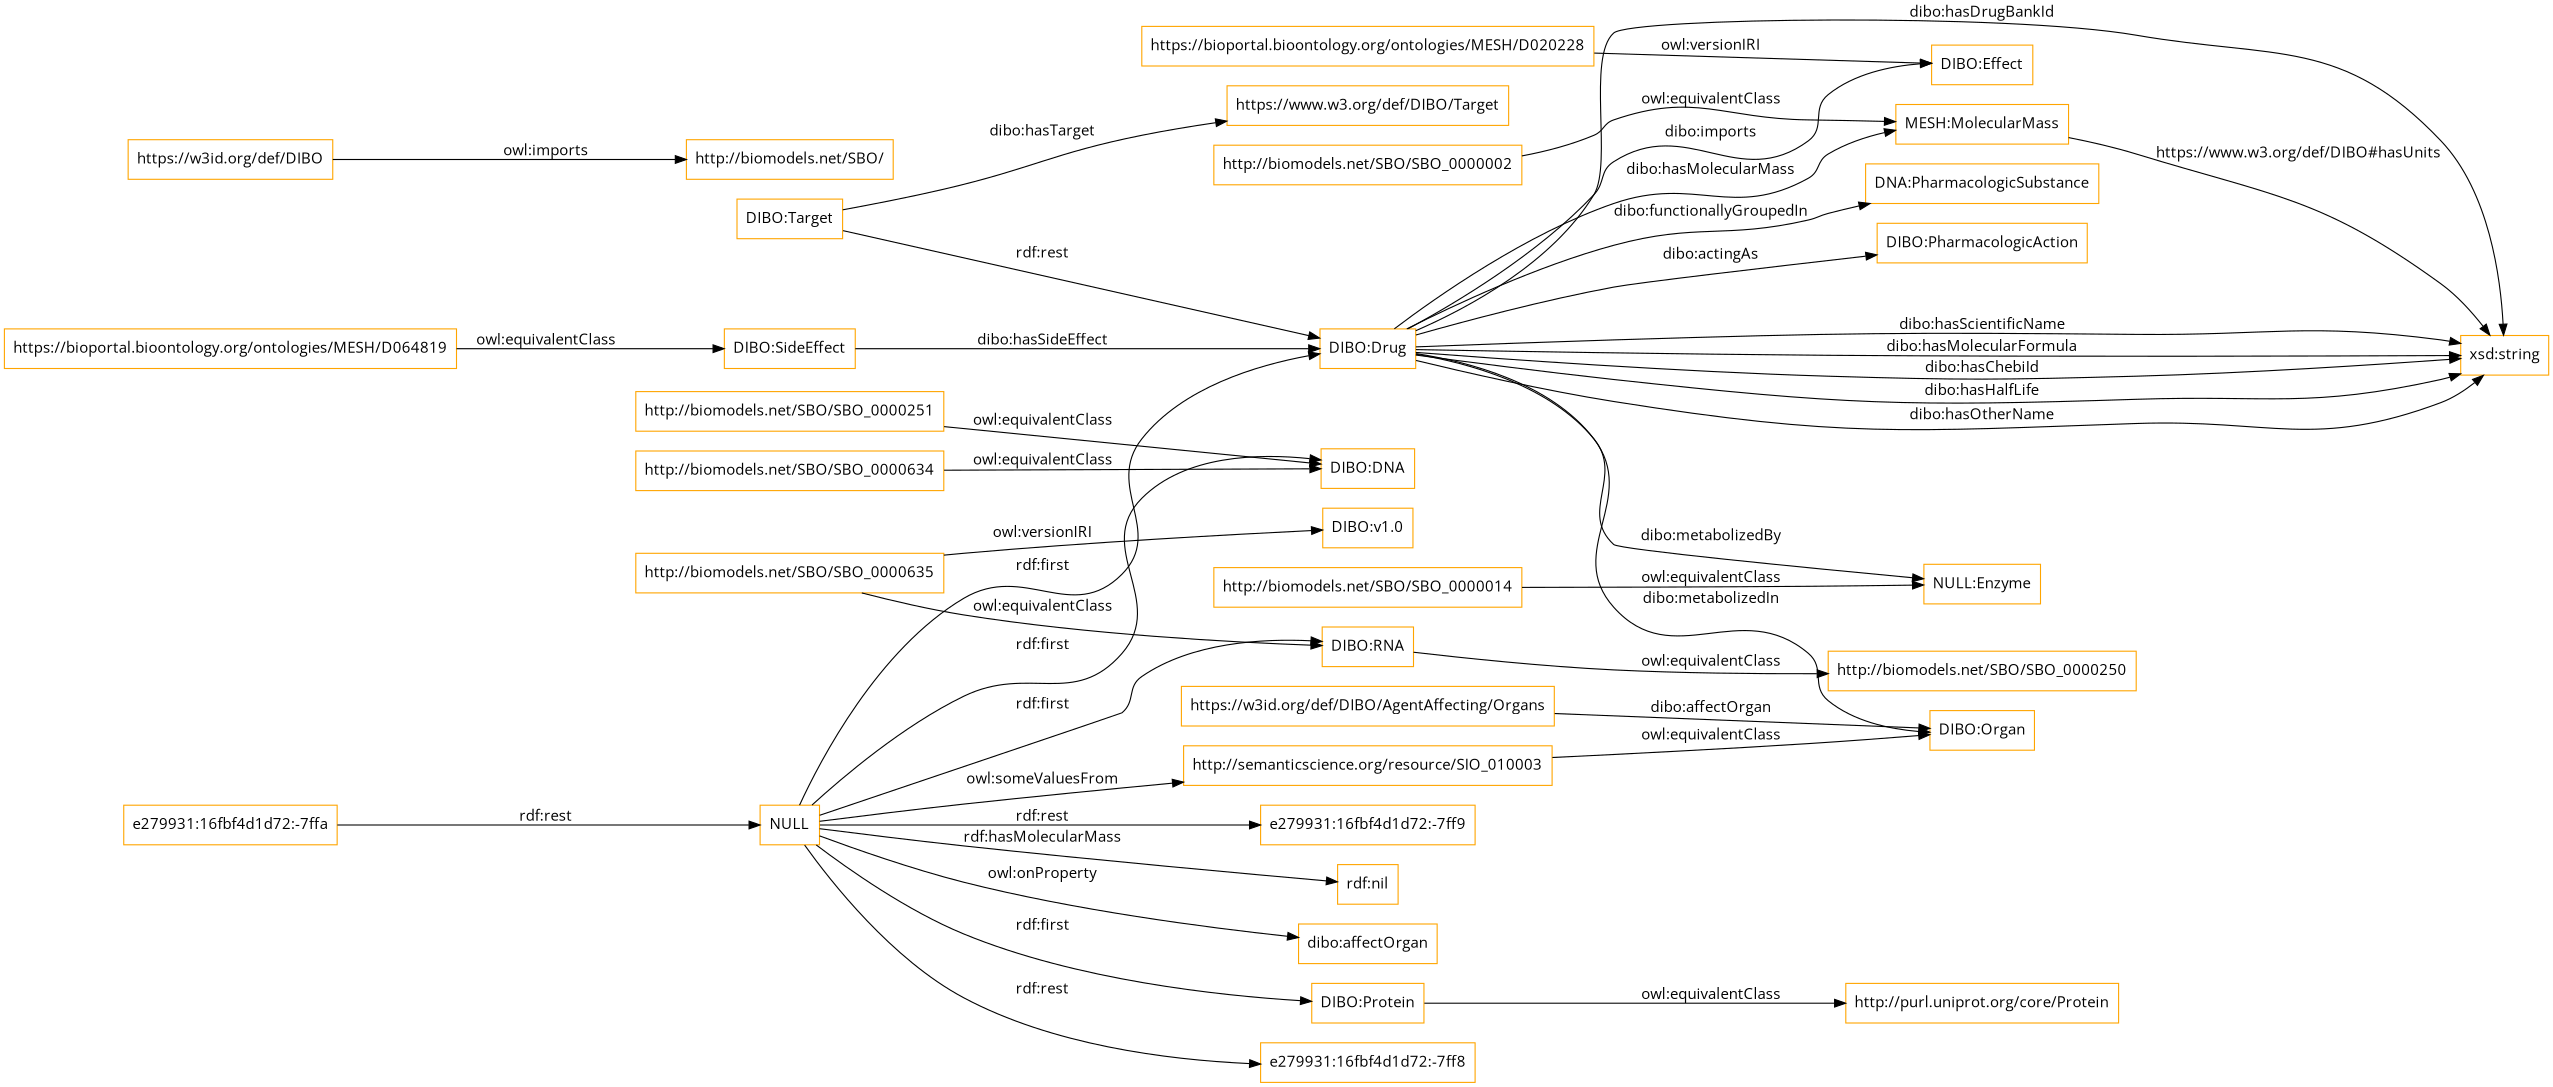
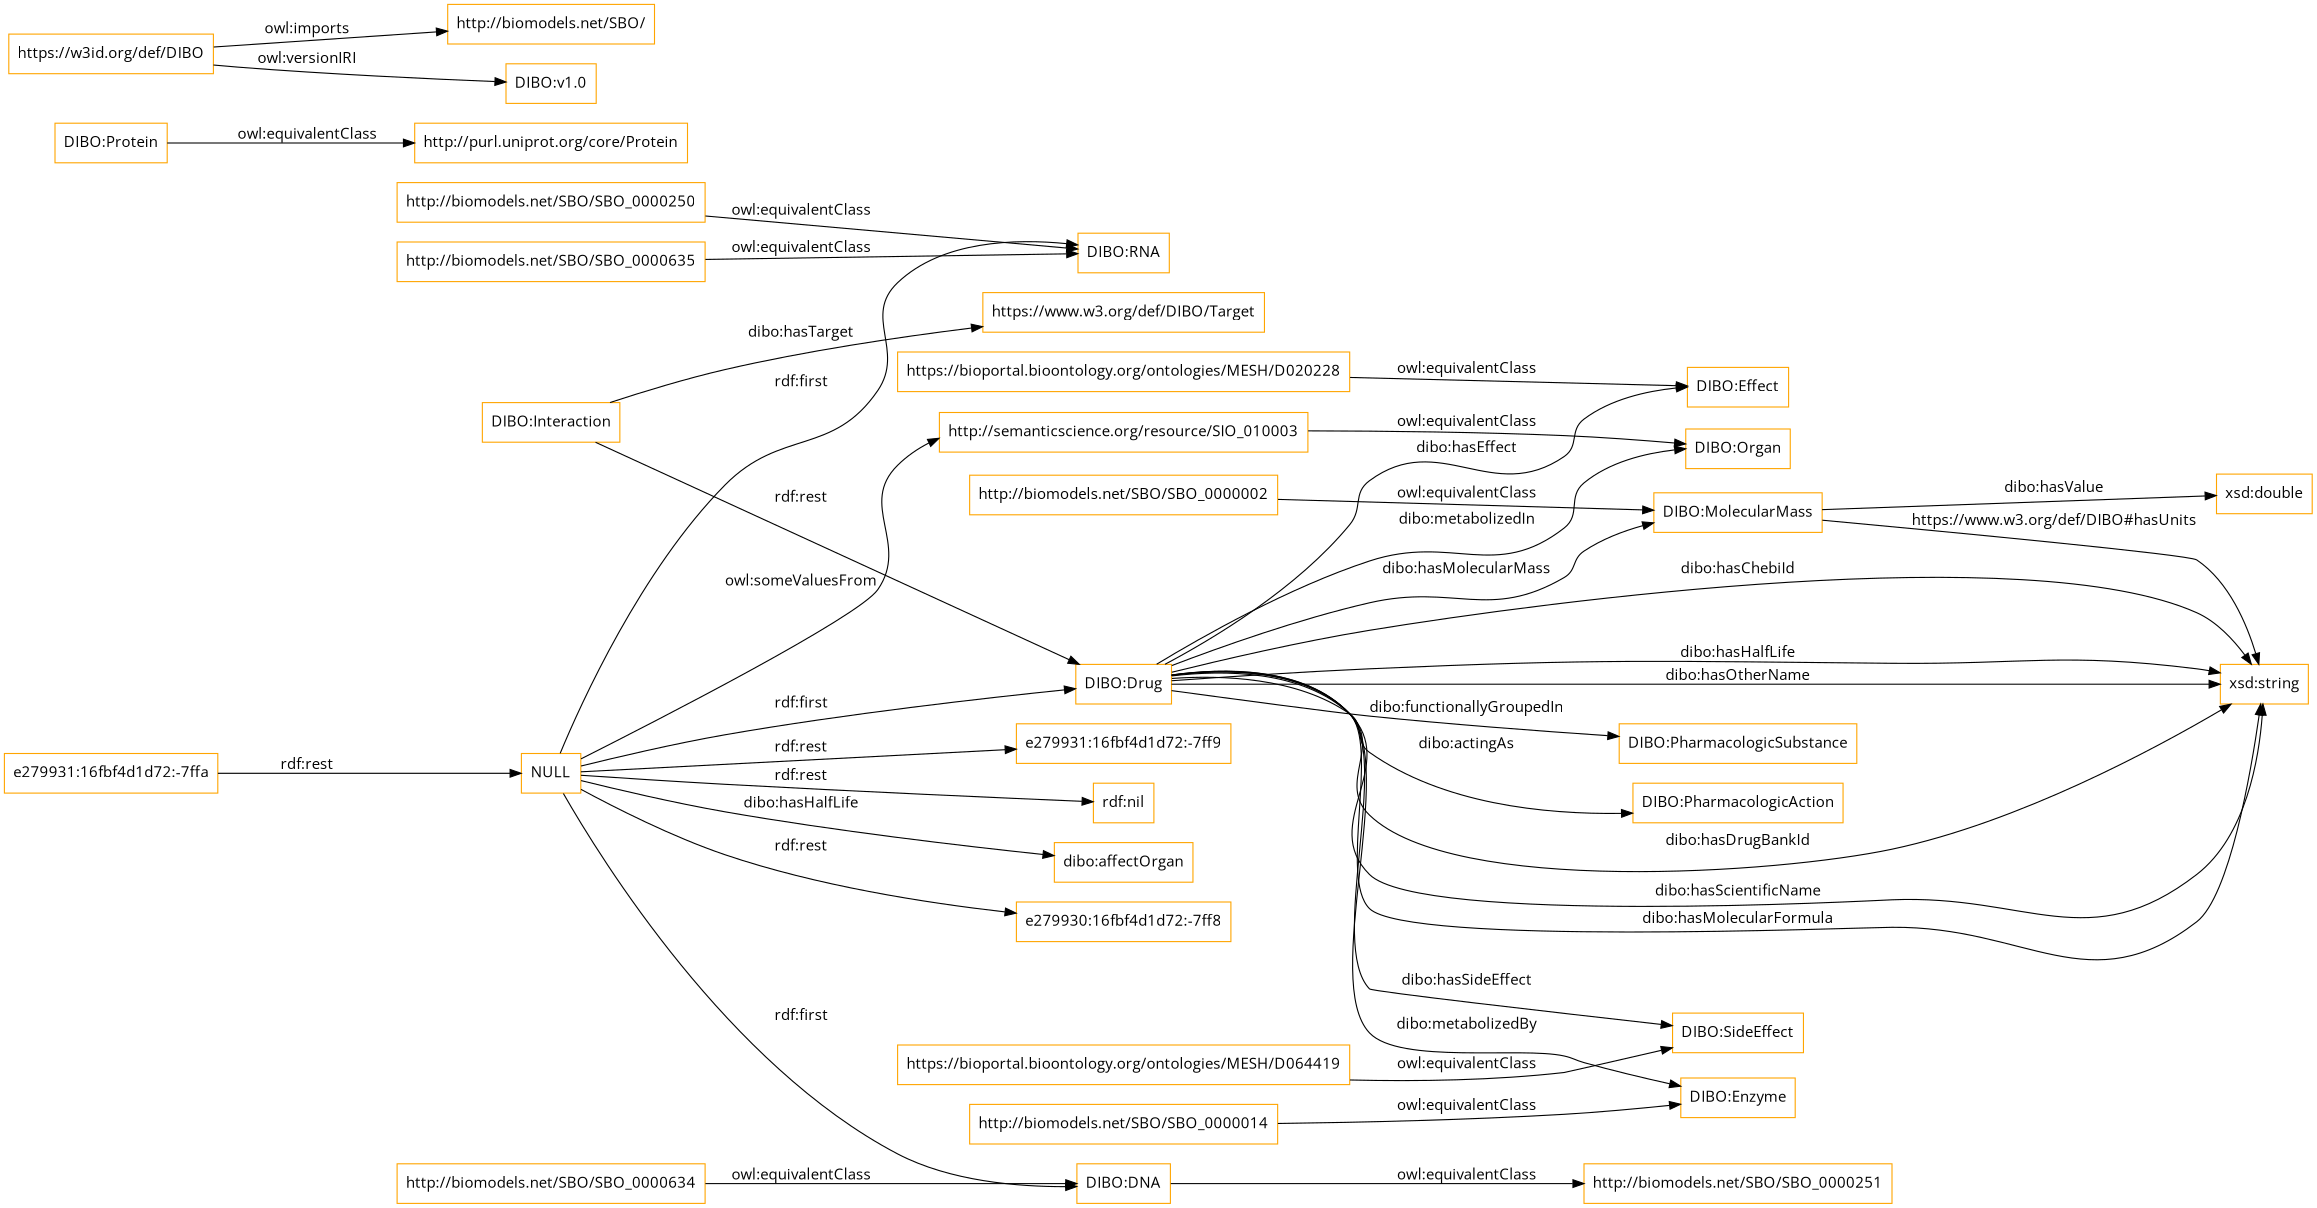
(1711, 46) -> (1467, 369)
(1982, 124) -> (1738, 513)
(1711, 133) -> (1467, 448)
(1982, 184) -> (1738, 744)
(790, 219) -> (551, 422)
(230, 349) -> (1124, 1065)
(1082, 349) -> (1364, 978)
(1127, 445) -> (1372, 1184)
none -> (2264, 494)
(1118, 542) -> (354, 75)
(1982, 584) -> (1738, 1098)
(1615, 670) -> (886, 232)
(1368, 706) -> none
(1043, 838) -> (801, 776)
(1043, 874) -> (801, 804)
(1045, 961) -> none
(1368, 1063) -> (1124, 922)
